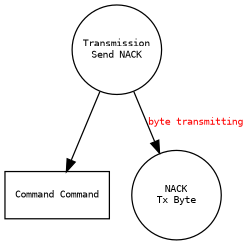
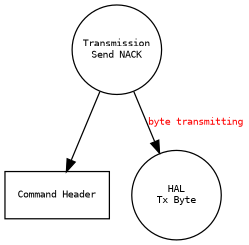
(57, 195) -> (57, 195)
(177, 195) -> (177, 195)
